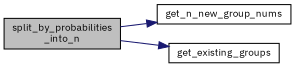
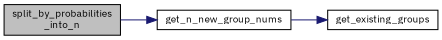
(140, 43) -> (304, 20)
